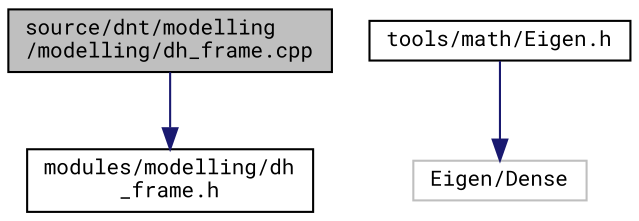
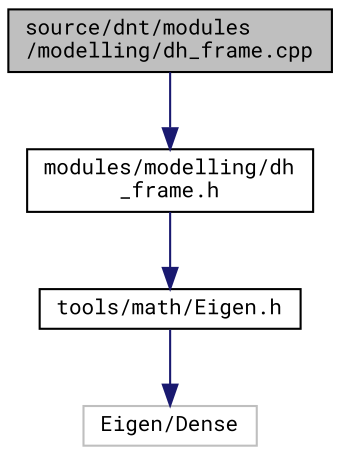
(170, 41) -> (170, 41)
none -> (170, 240)
